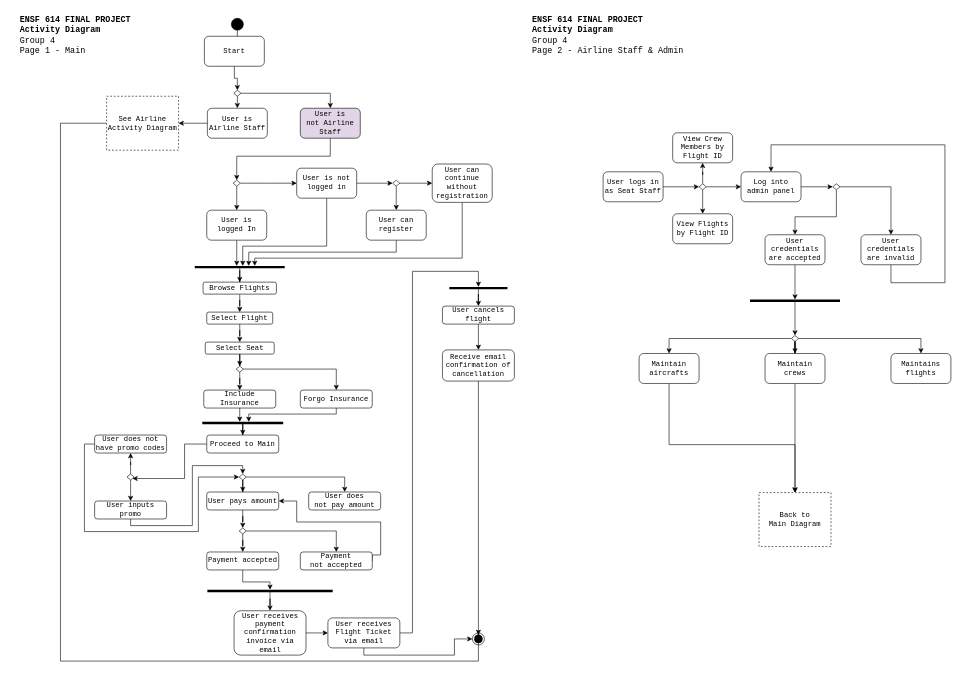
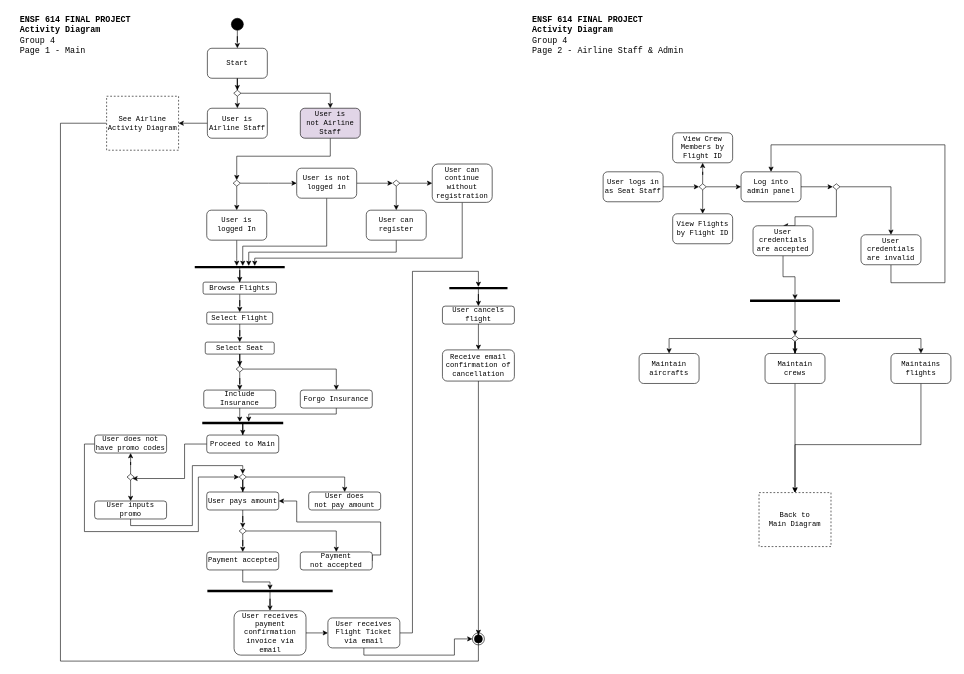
(234, 51) -> (237, 63)
(795, 250) -> (783, 241)
(700, 445) -> none
none -> (890, 445)
